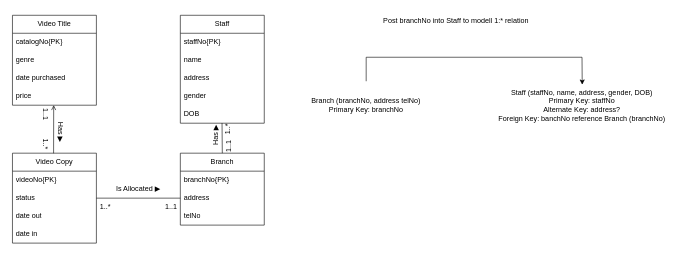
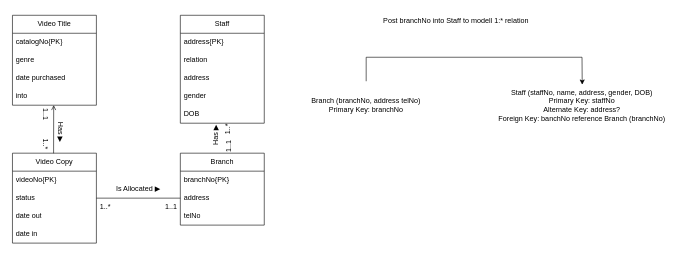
(206, 42) -> (206, 42)
(192, 60) -> (198, 60)
(25, 96) -> (23, 96)
(222, 139) -> none
